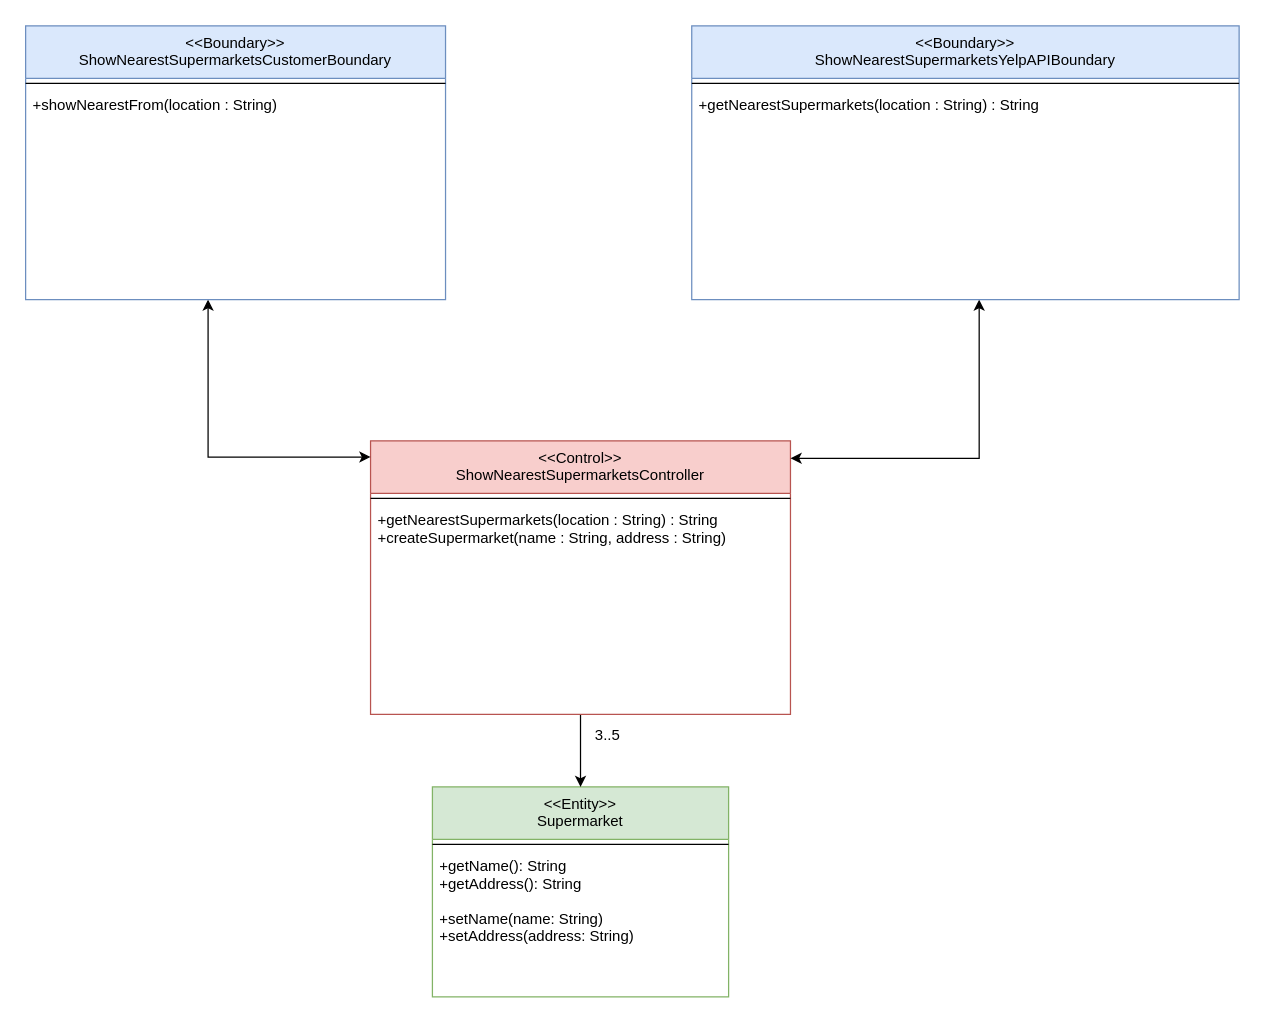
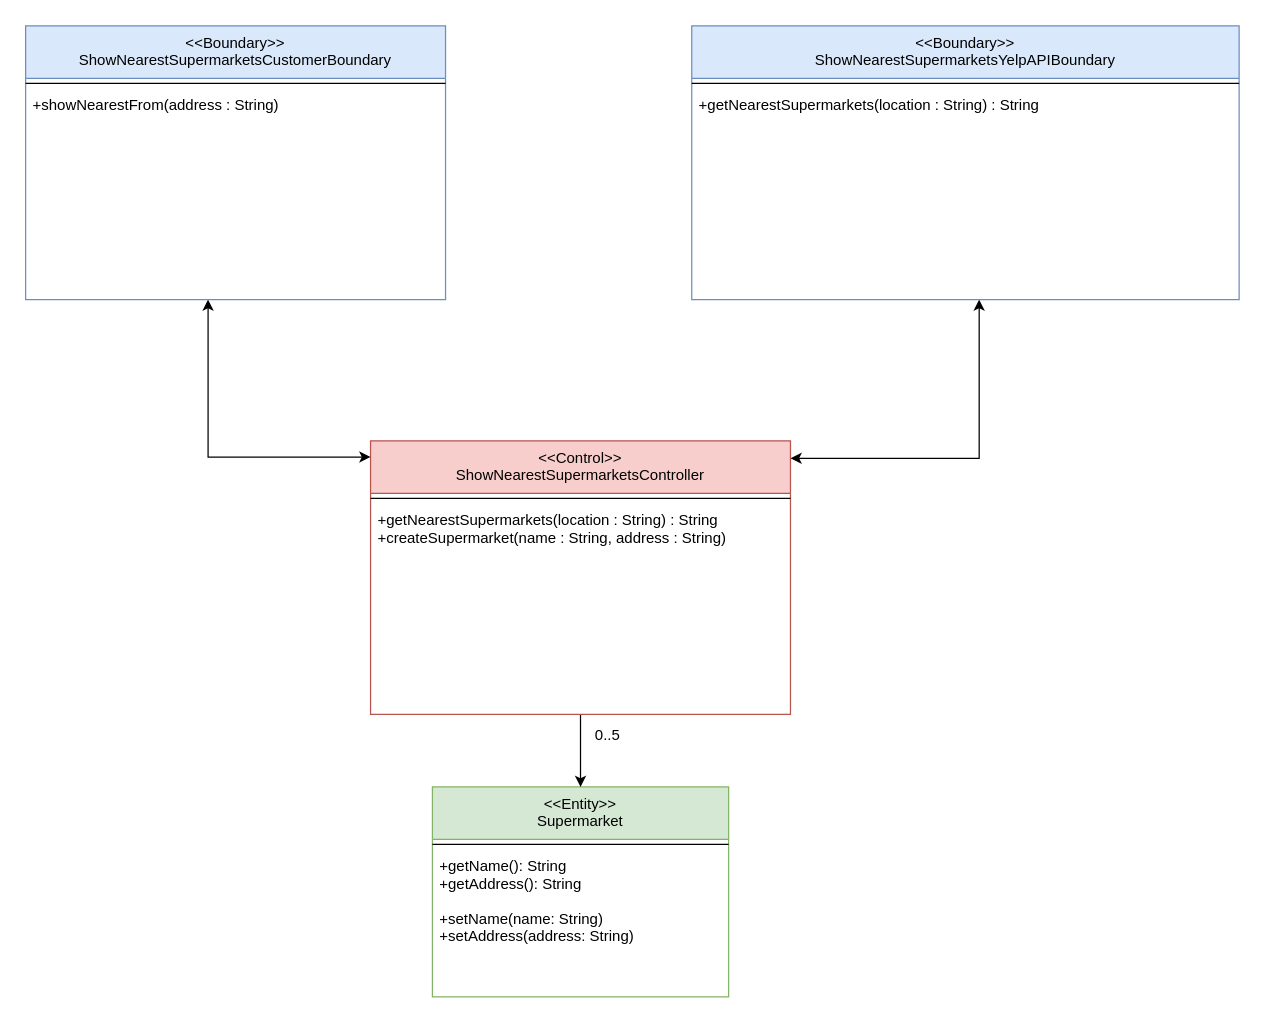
(168, 105) -> (168, 105)
(608, 736) -> (608, 736)
